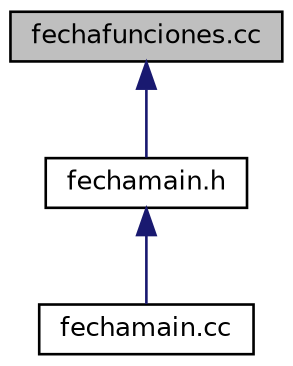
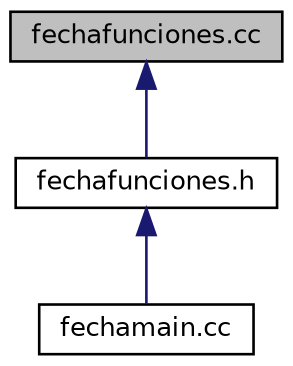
(146, 183) -> (146, 183)
